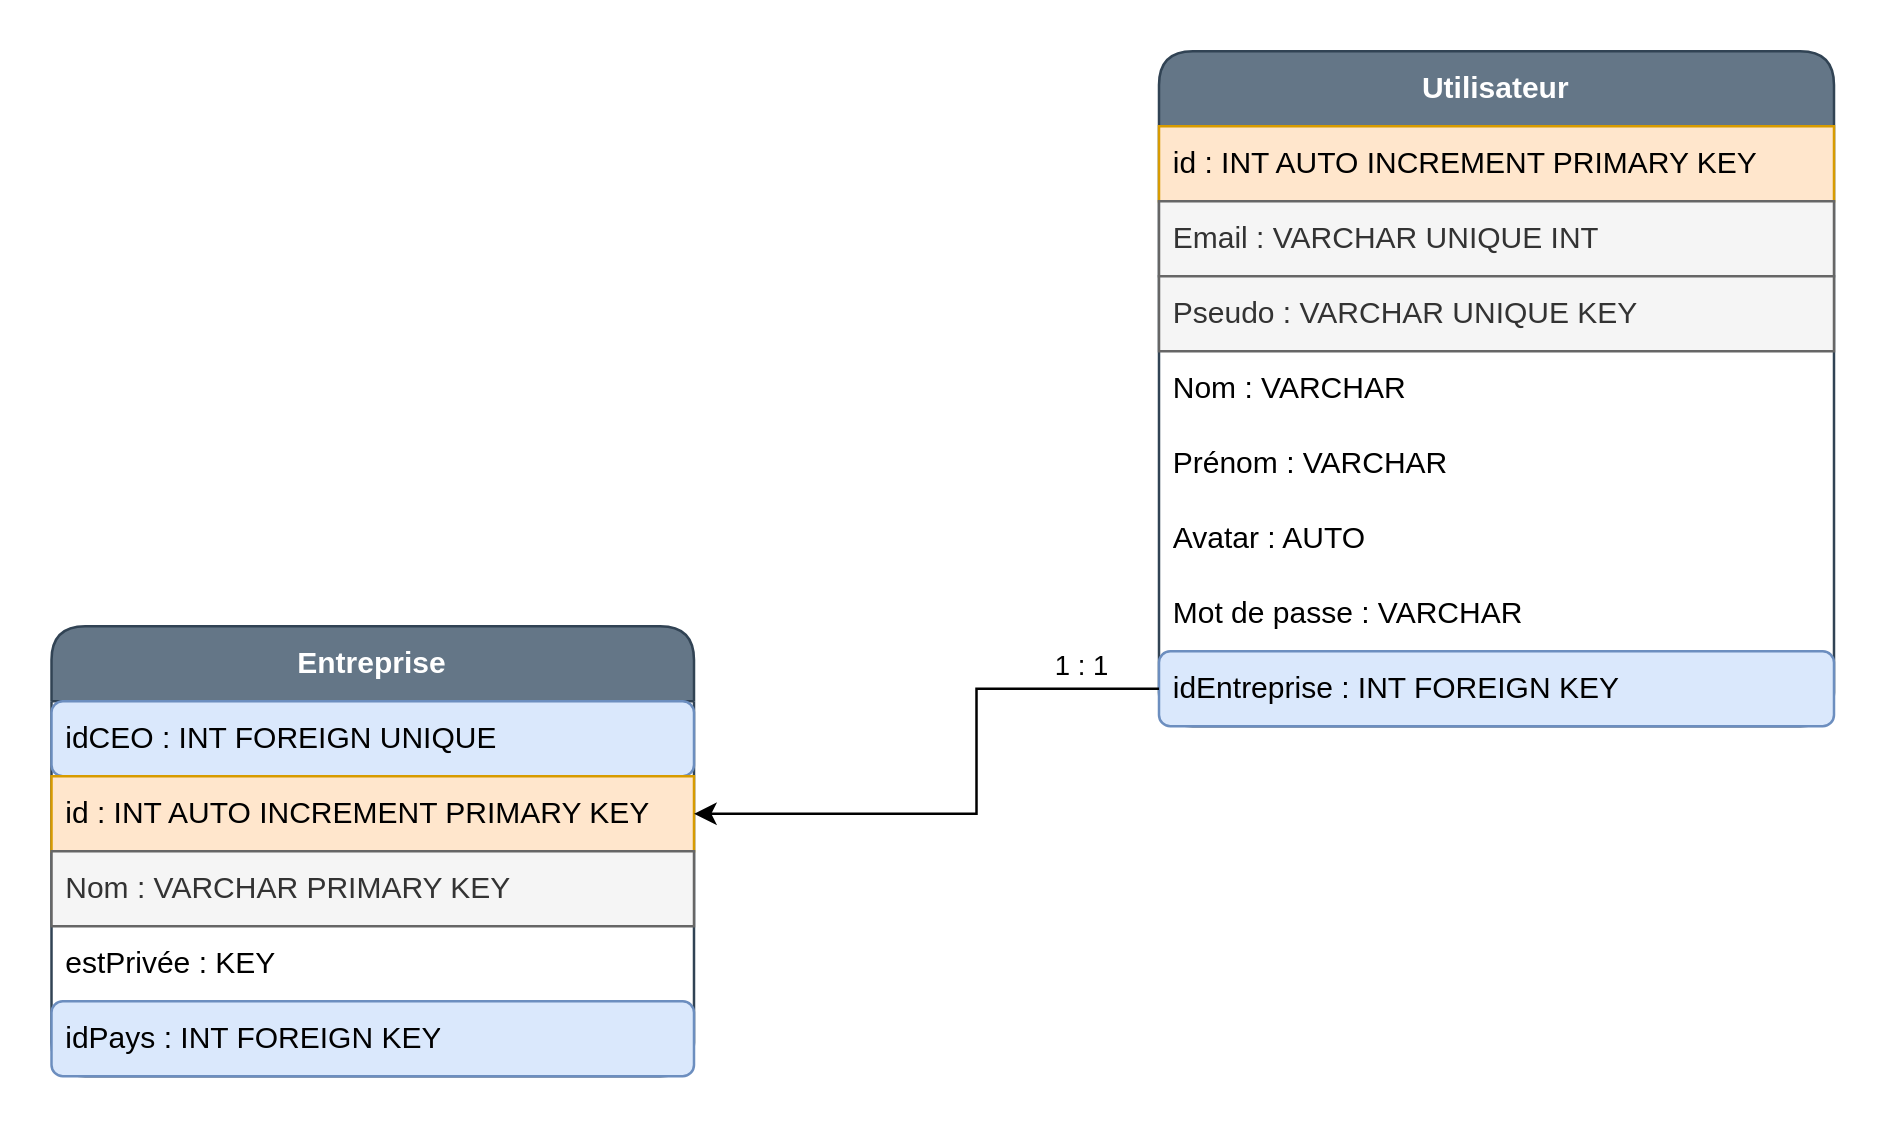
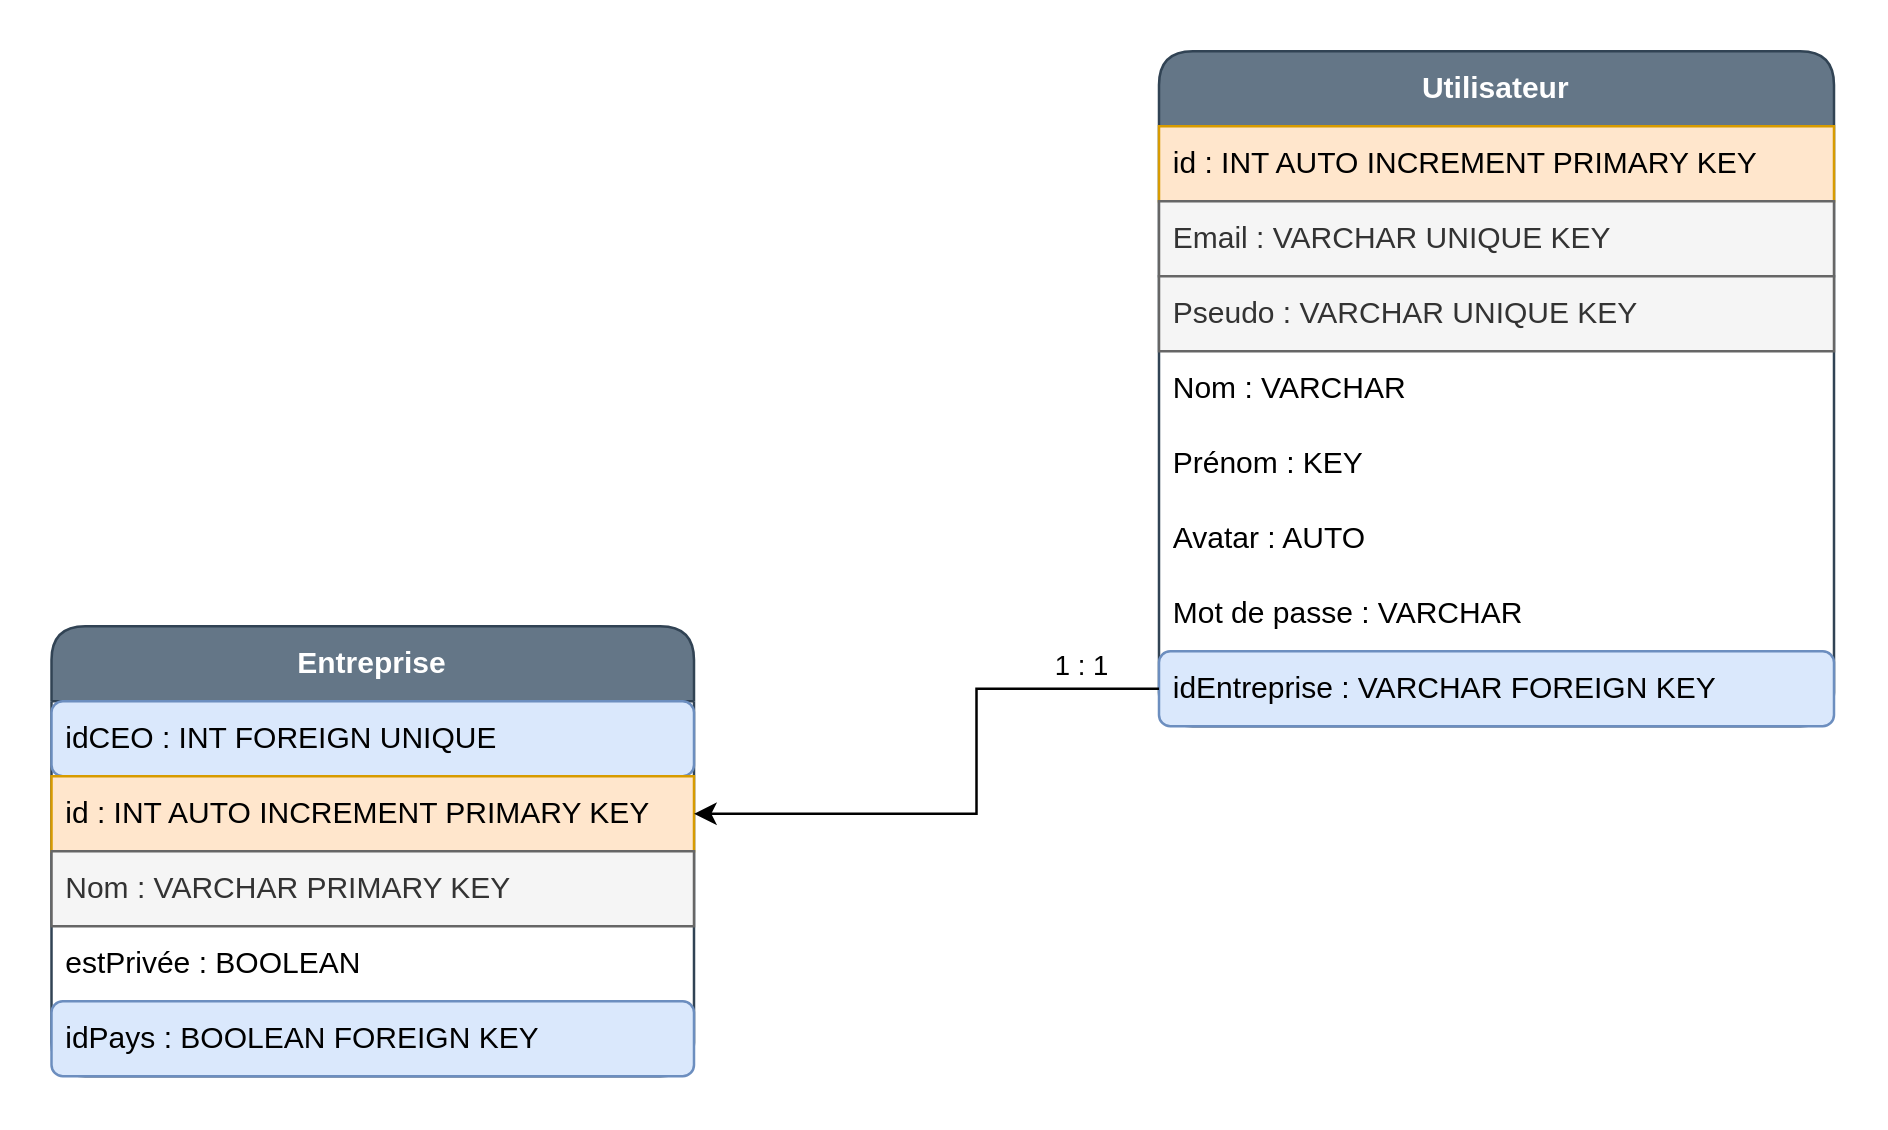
(1365, 239) -> (1365, 239)
(1296, 464) -> (1263, 464)
(1398, 689) -> (1432, 689)
(177, 964) -> (210, 964)
(244, 1039) -> (278, 1039)
